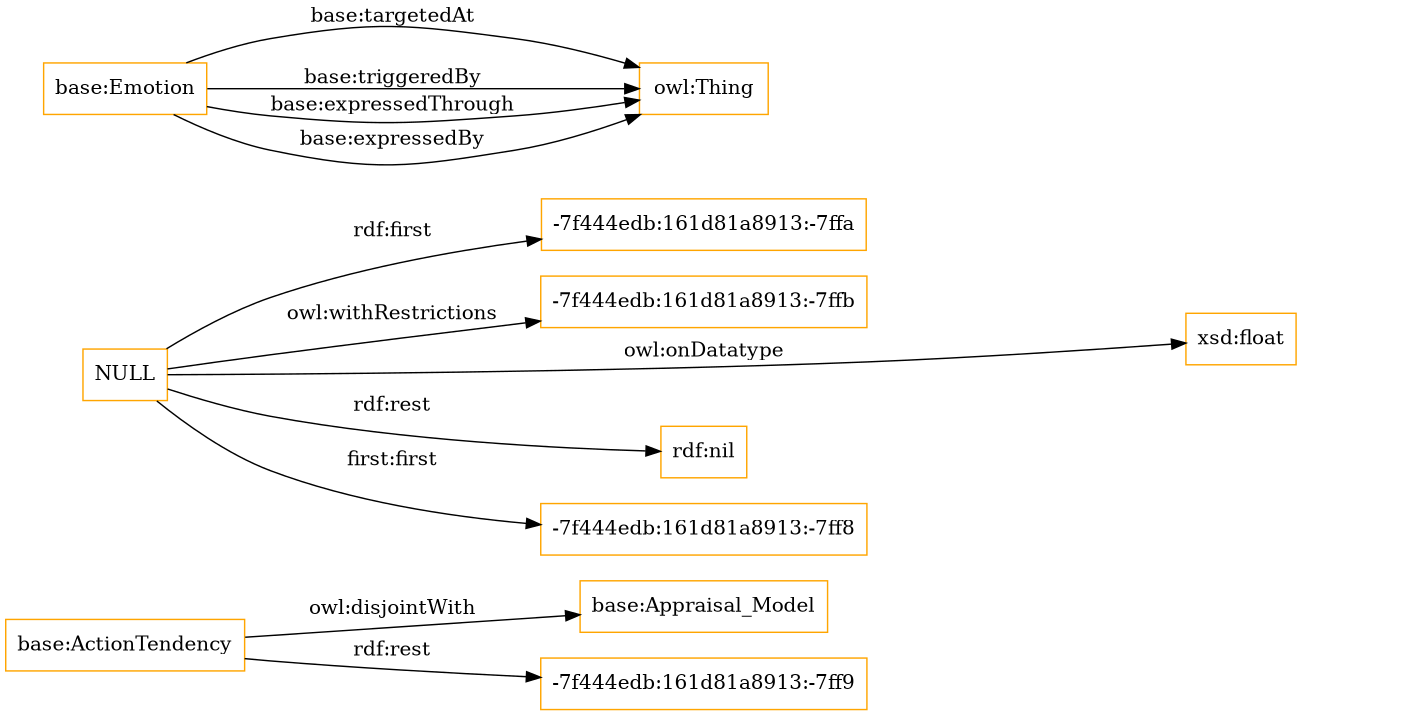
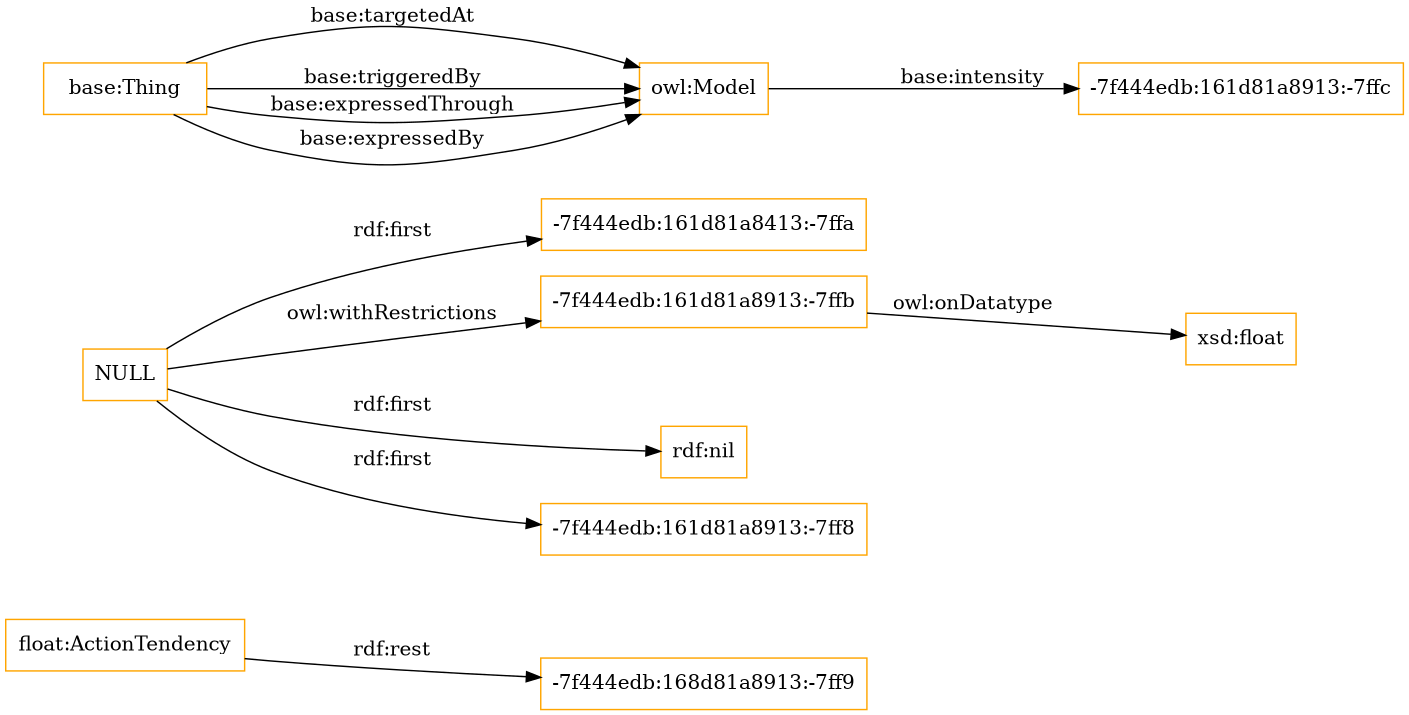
(125, 89) -> (125, 89)
(704, 89) -> (704, 89)
none -> (1241, 89)
(704, 225) -> (704, 225)
(670, 368) -> (1019, 324)
(393, 406) -> (393, 406)
(393, 460) -> (393, 460)
(704, 607) -> none
(125, 645) -> (125, 645)
(704, 684) -> (704, 684)
